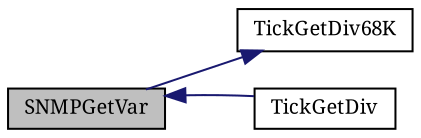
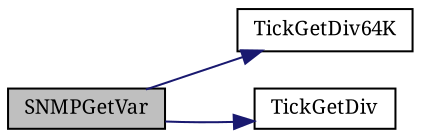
(325, 30) -> (325, 30)
(220, 95) -> (200, 122)
